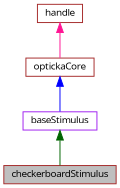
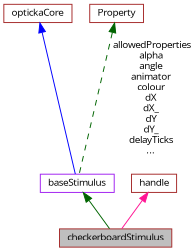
none -> (117, 13)
(60, 45) -> (132, 215)
